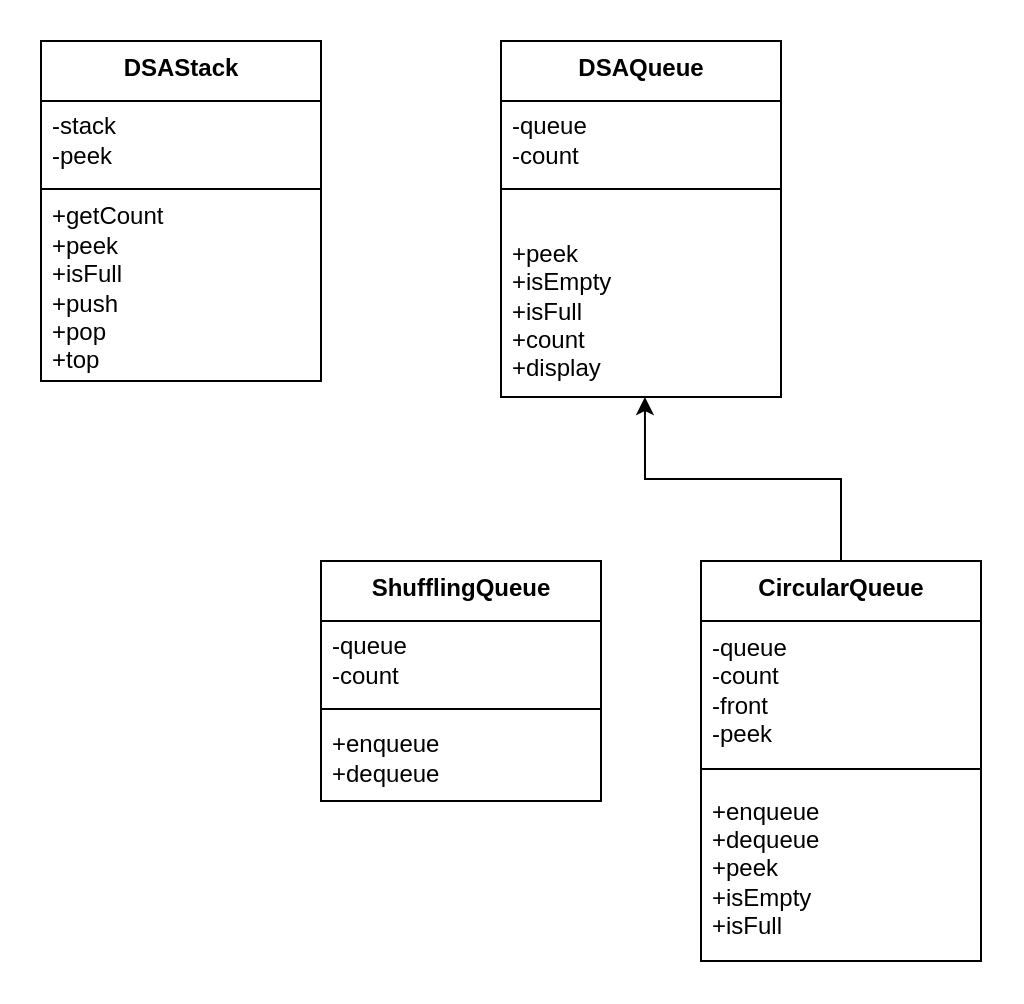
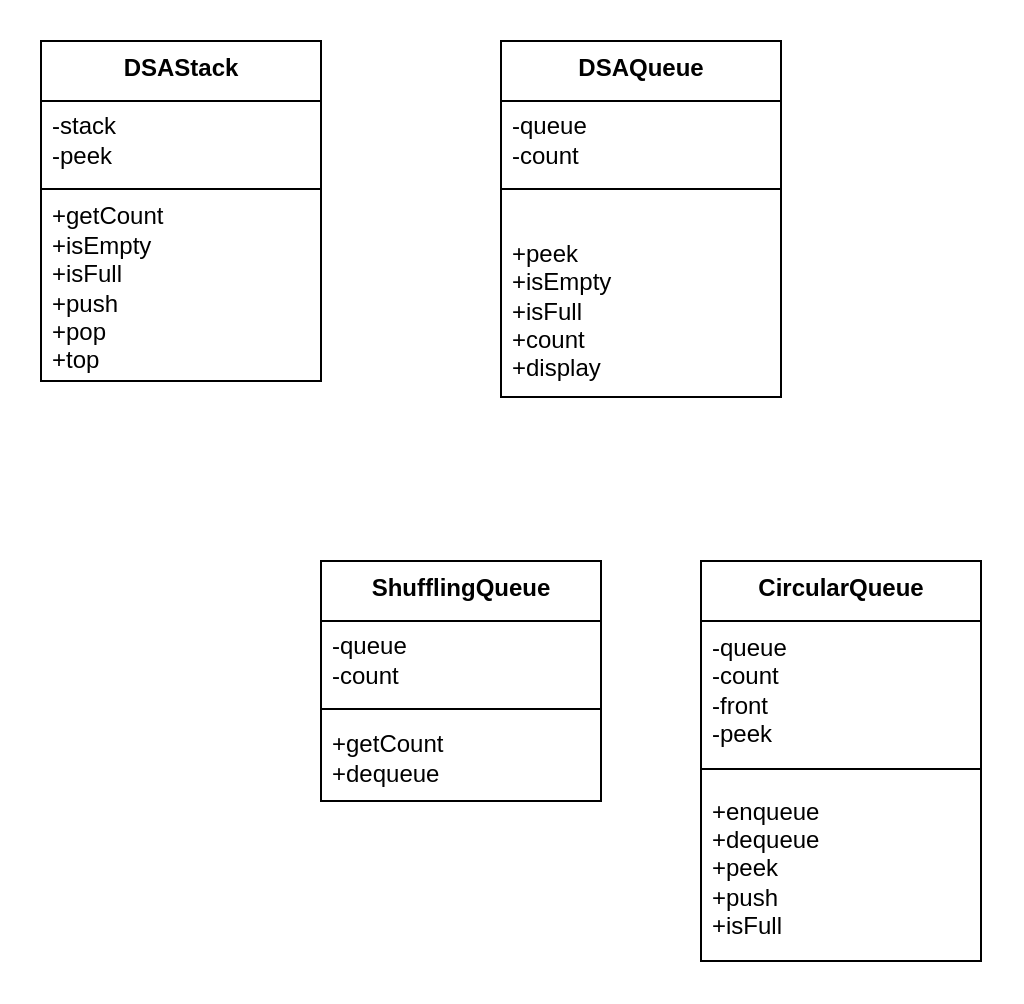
(113, 289) -> (113, 289)
(750, 479) -> none
(387, 759) -> (393, 759)
(767, 869) -> (767, 869)
